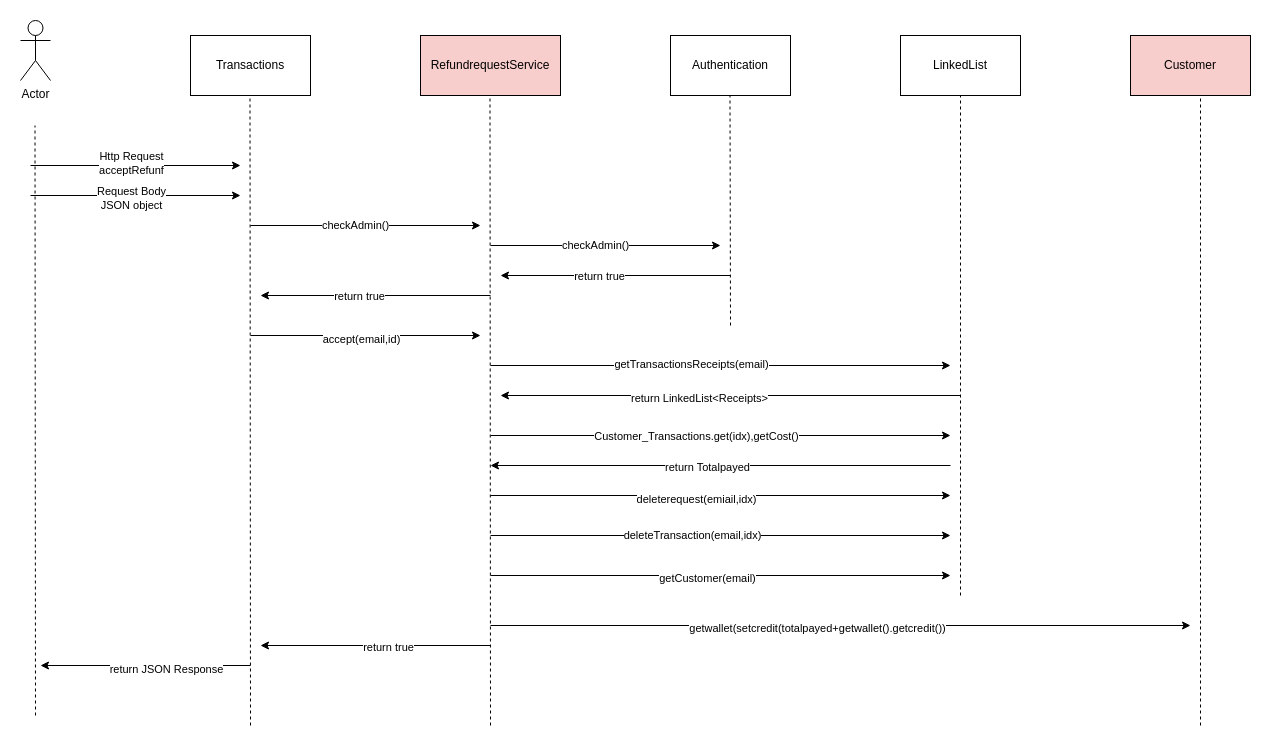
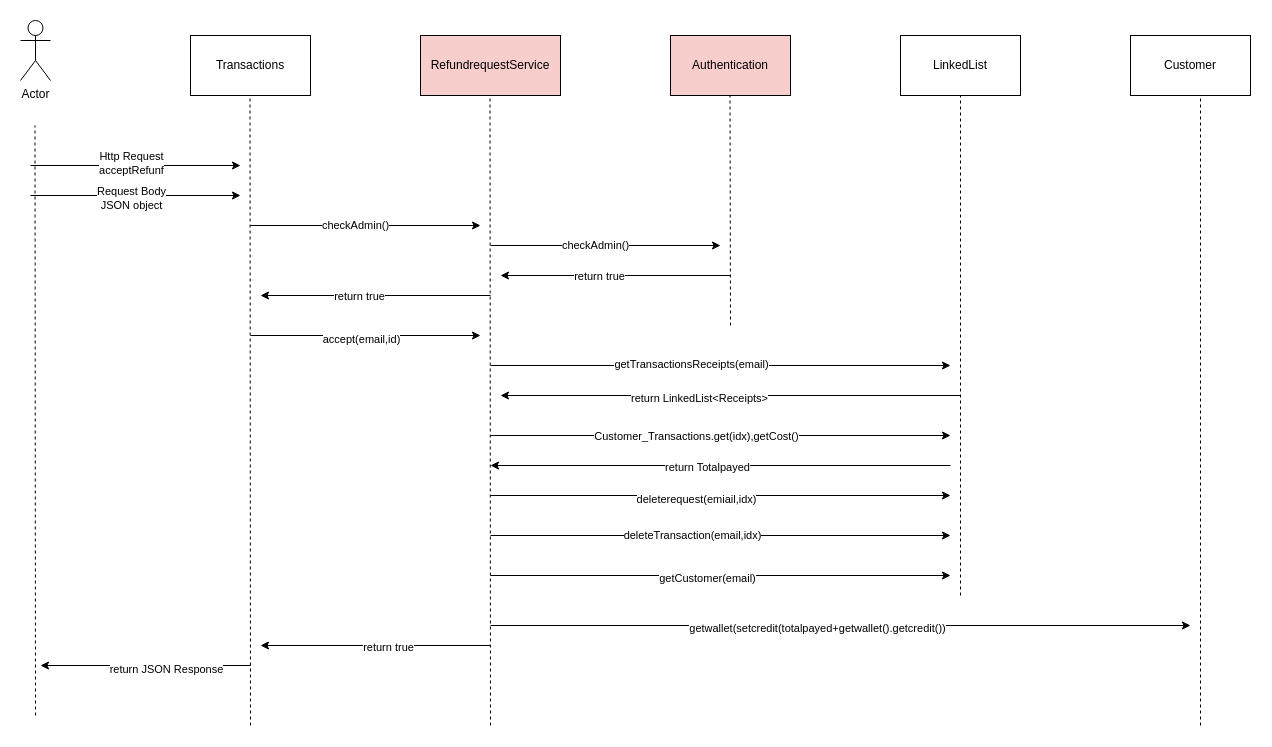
(731, 66) -> (731, 66)
(1191, 66) -> (1191, 66)
